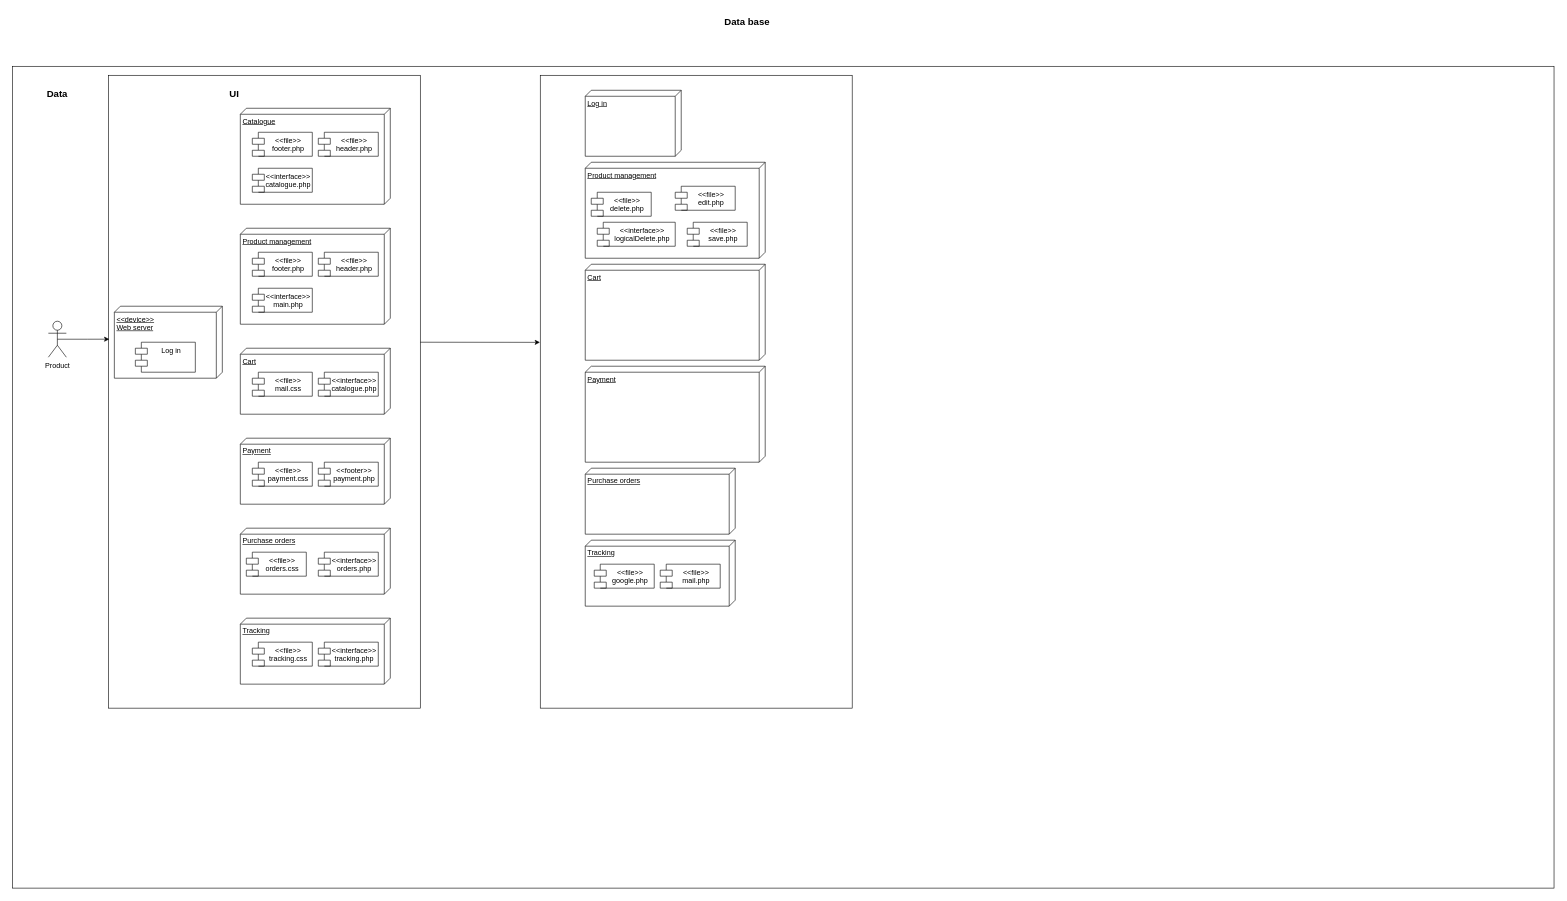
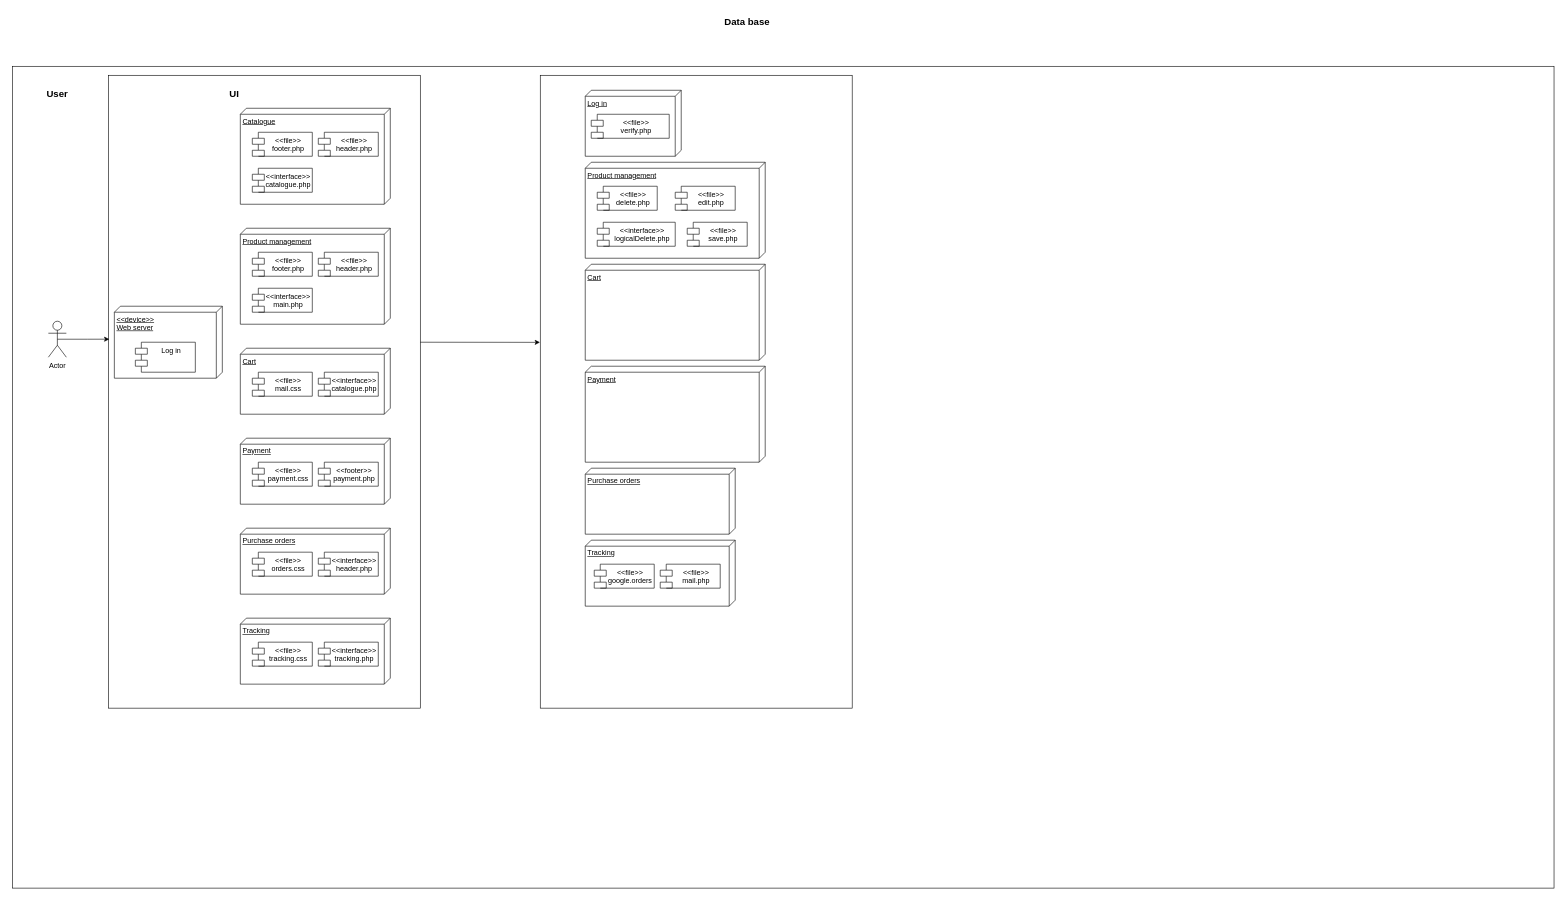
(57, 93) -> (57, 93)
none -> (630, 126)
(621, 204) -> (627, 198)
(58, 366) -> (58, 366)
(276, 564) -> (282, 564)
(354, 569) -> (354, 569)
(630, 577) -> (630, 581)
